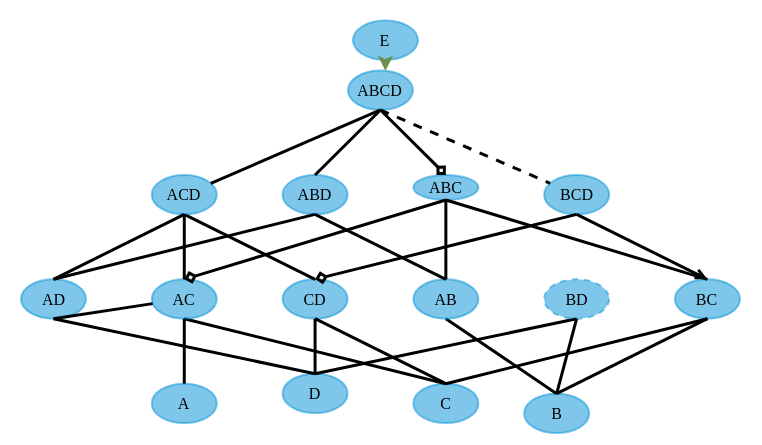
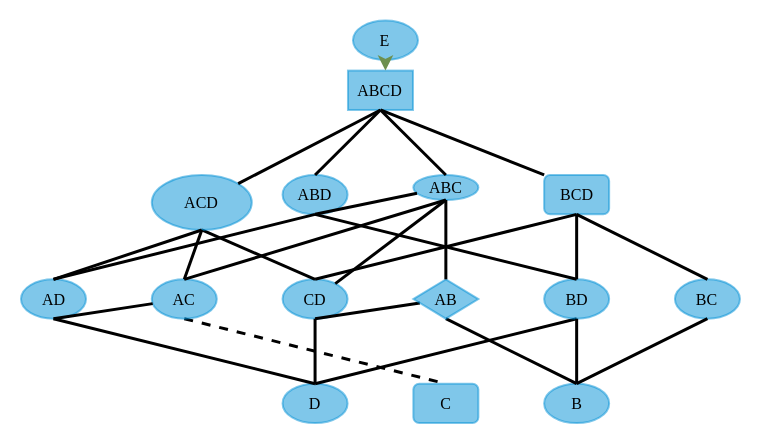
(380, 90) -> (380, 90)
(468, 148) -> (465, 144)
(437, 166) -> (441, 170)
(184, 195) -> (202, 202)
(577, 195) -> (577, 195)
(574, 239) -> (401, 234)
(380, 246) -> (368, 203)
none -> (577, 248)
none -> (511, 263)
(692, 272) -> (692, 272)
(196, 276) -> (191, 277)
(327, 276) -> (322, 278)
(446, 299) -> (446, 299)
(577, 299) -> (577, 299)
(378, 350) -> (368, 311)
(184, 352) -> none
(572, 352) -> none
(381, 368) -> (381, 368)
(315, 393) -> (315, 403)
(184, 403) -> none
(446, 403) -> (446, 403)
(557, 413) -> (577, 403)
